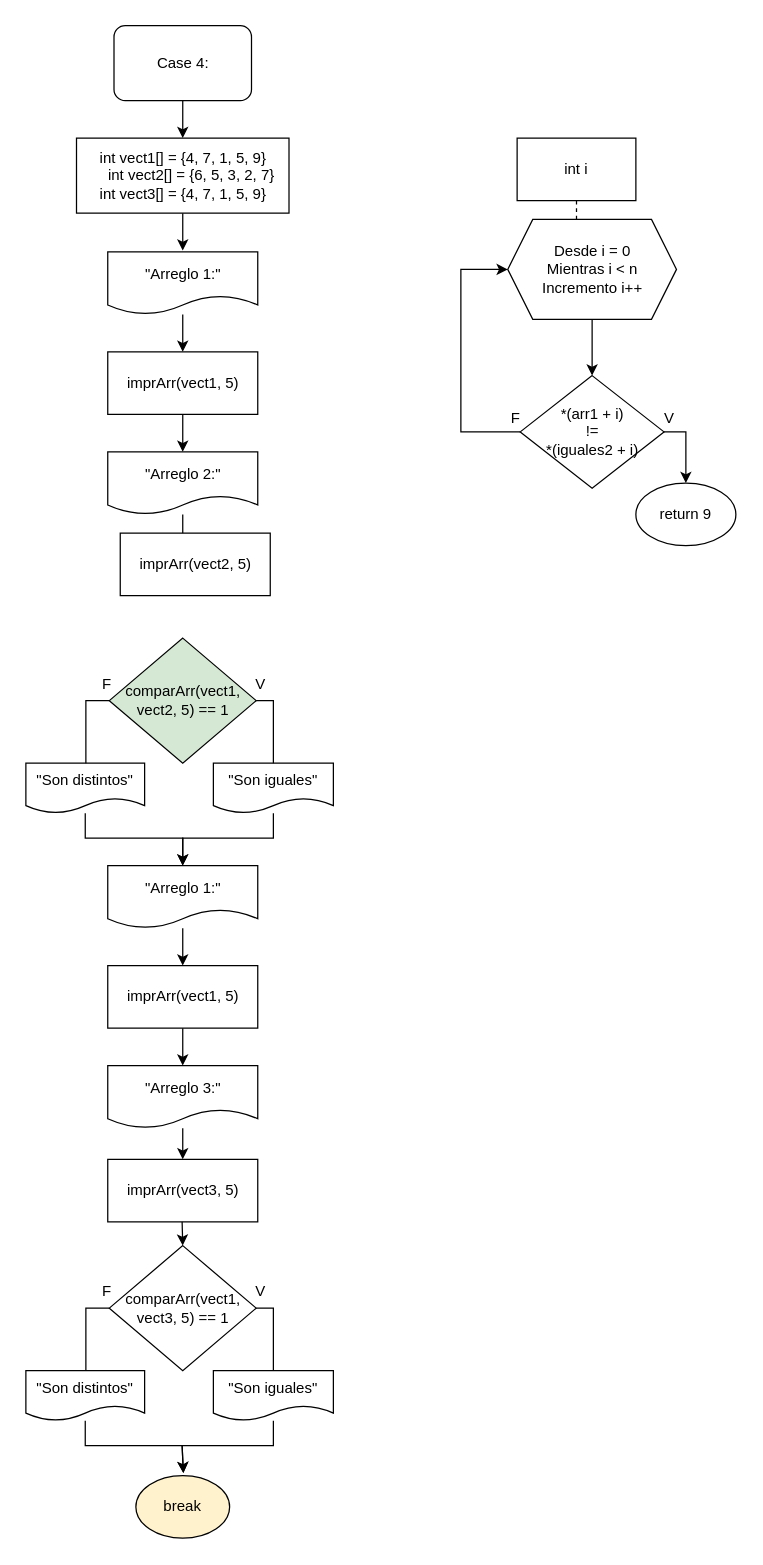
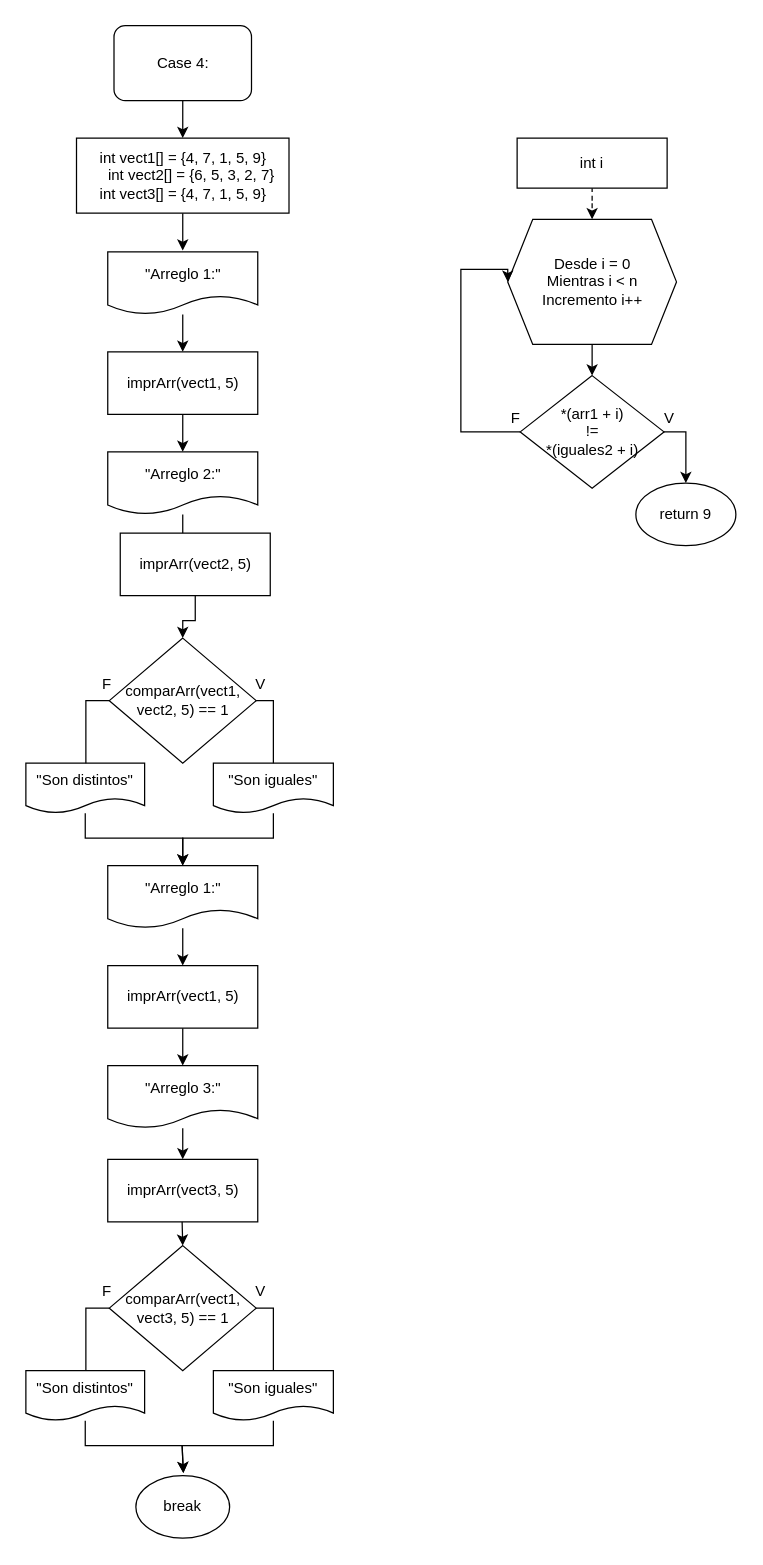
(576, 169) -> (592, 163)
(592, 269) -> (592, 282)
none -> (195, 619)
(183, 701) -> (183, 701)
(183, 1507) -> (183, 1507)
